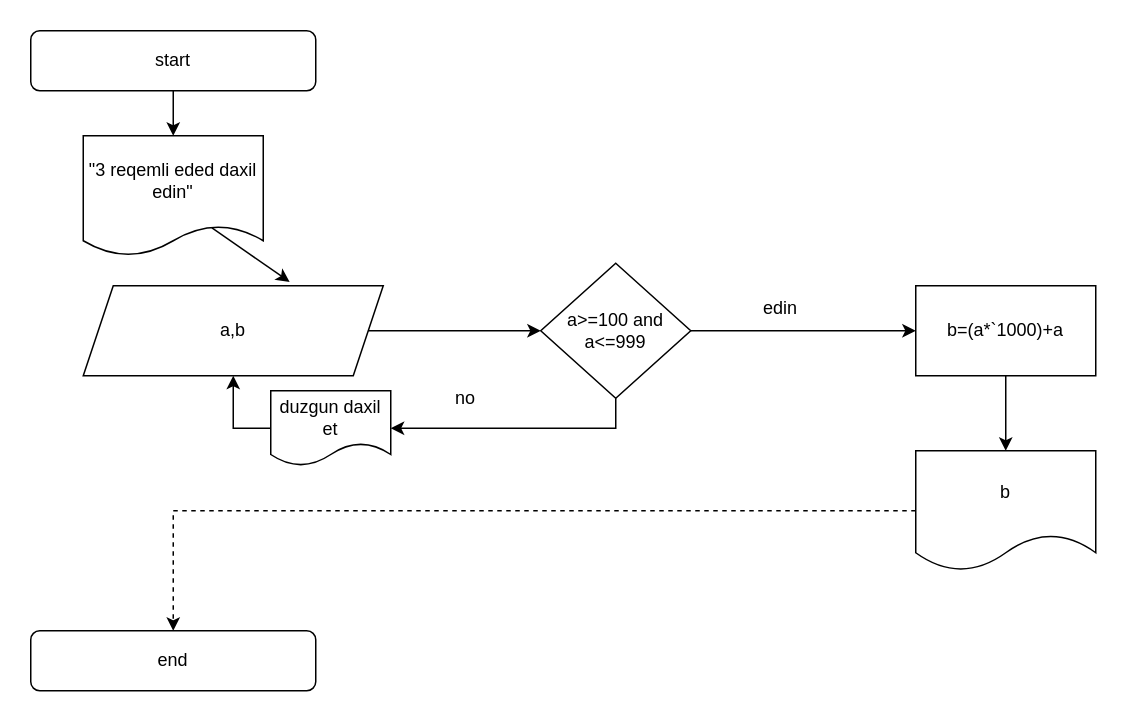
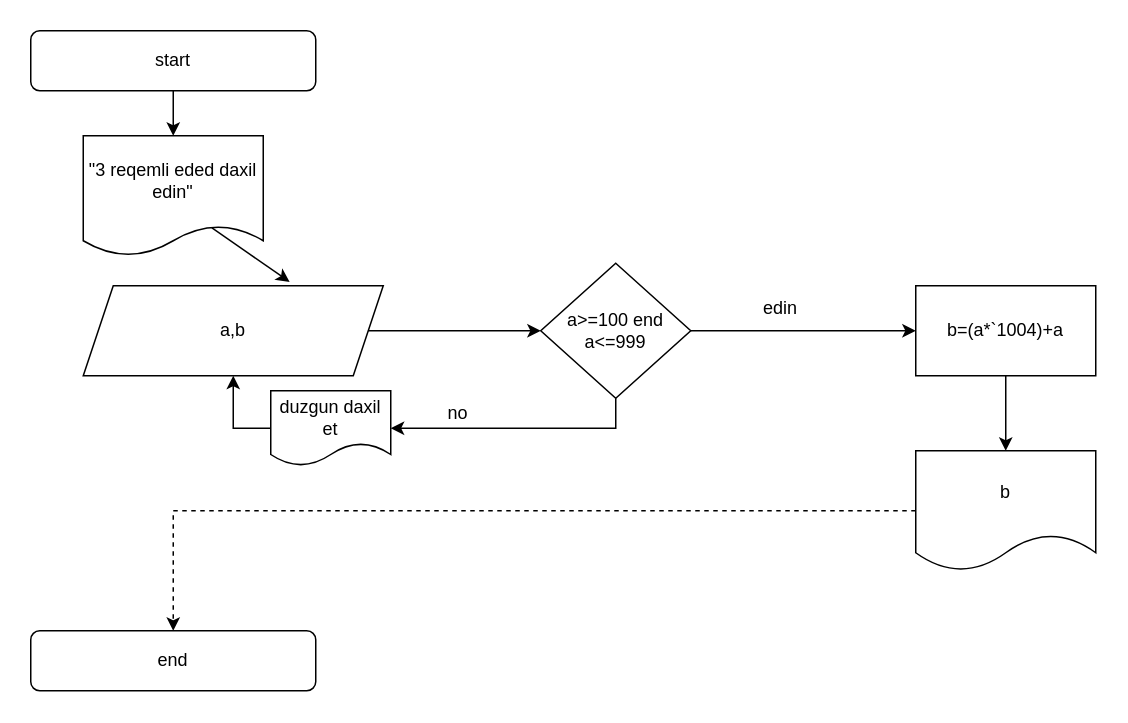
(616, 331) -> (616, 331)
(1006, 331) -> (1006, 331)
(466, 398) -> (458, 413)
